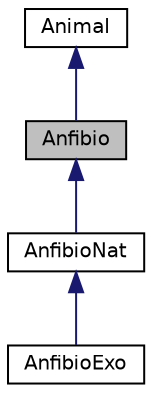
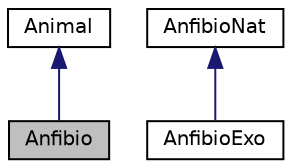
(76, 207) -> none
